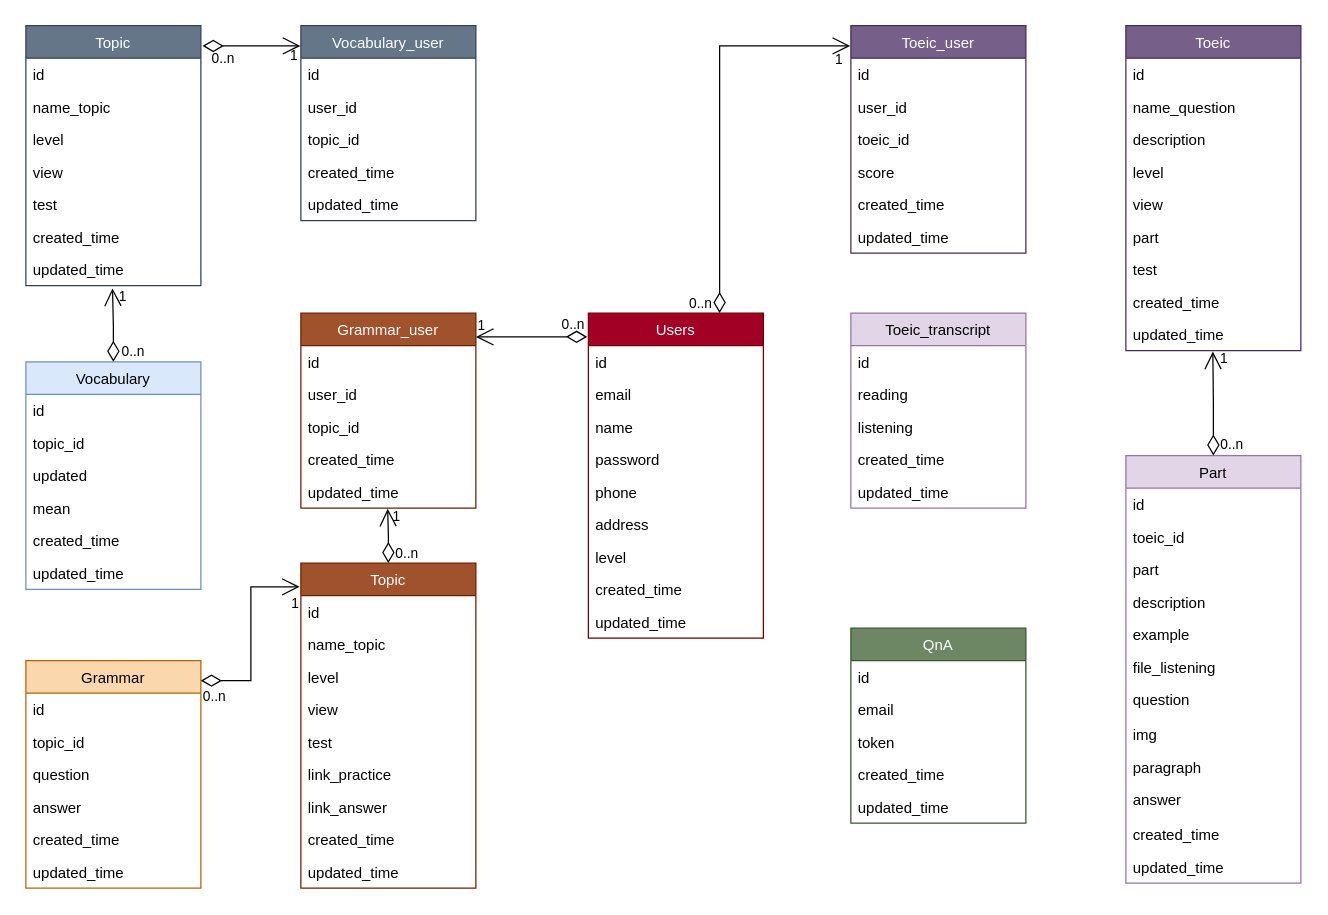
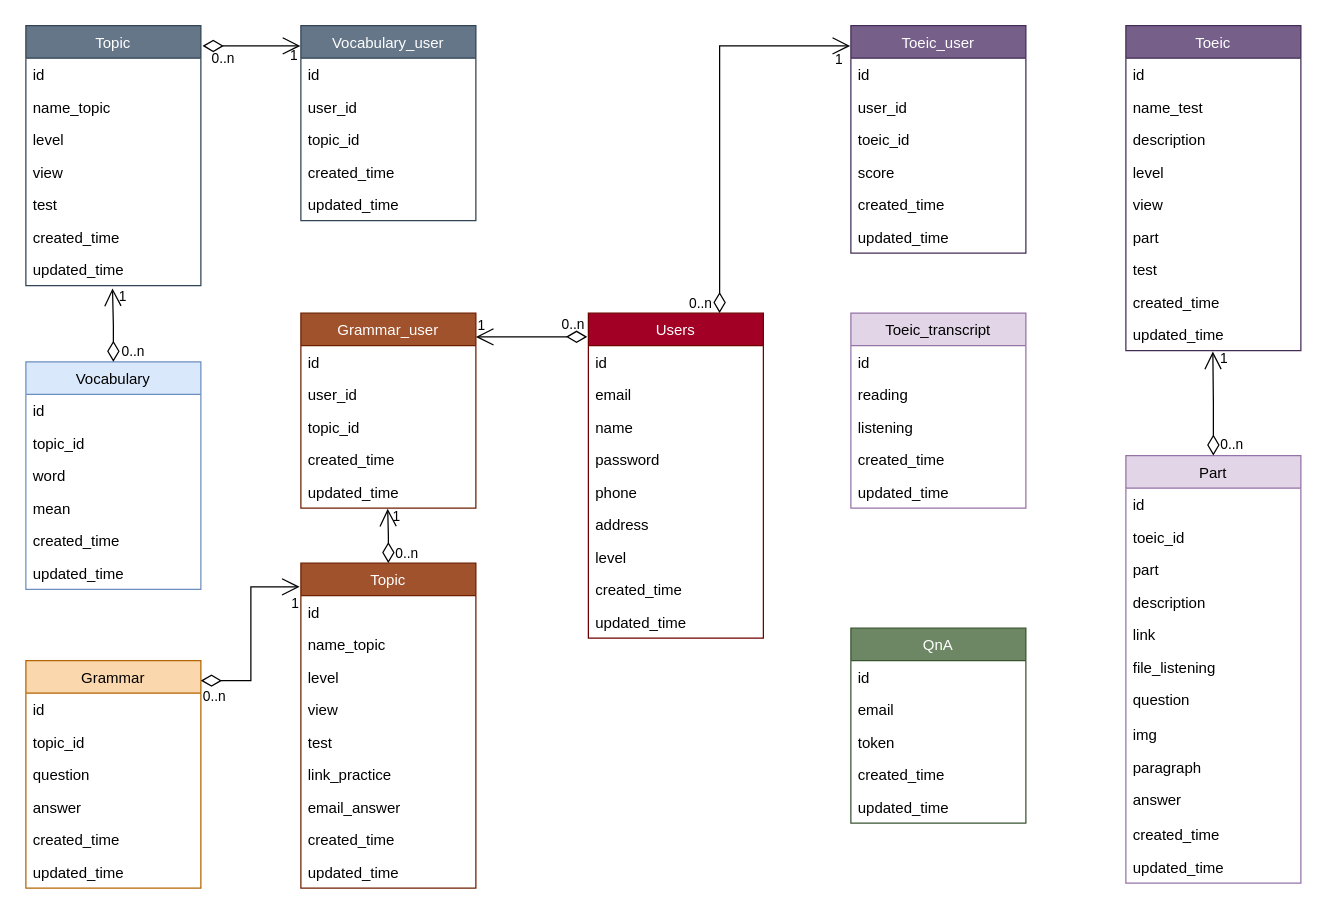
(1185, 108) -> (1170, 108)
(62, 476) -> (49, 476)
(1160, 635) -> (1145, 635)
(350, 808) -> (354, 808)
